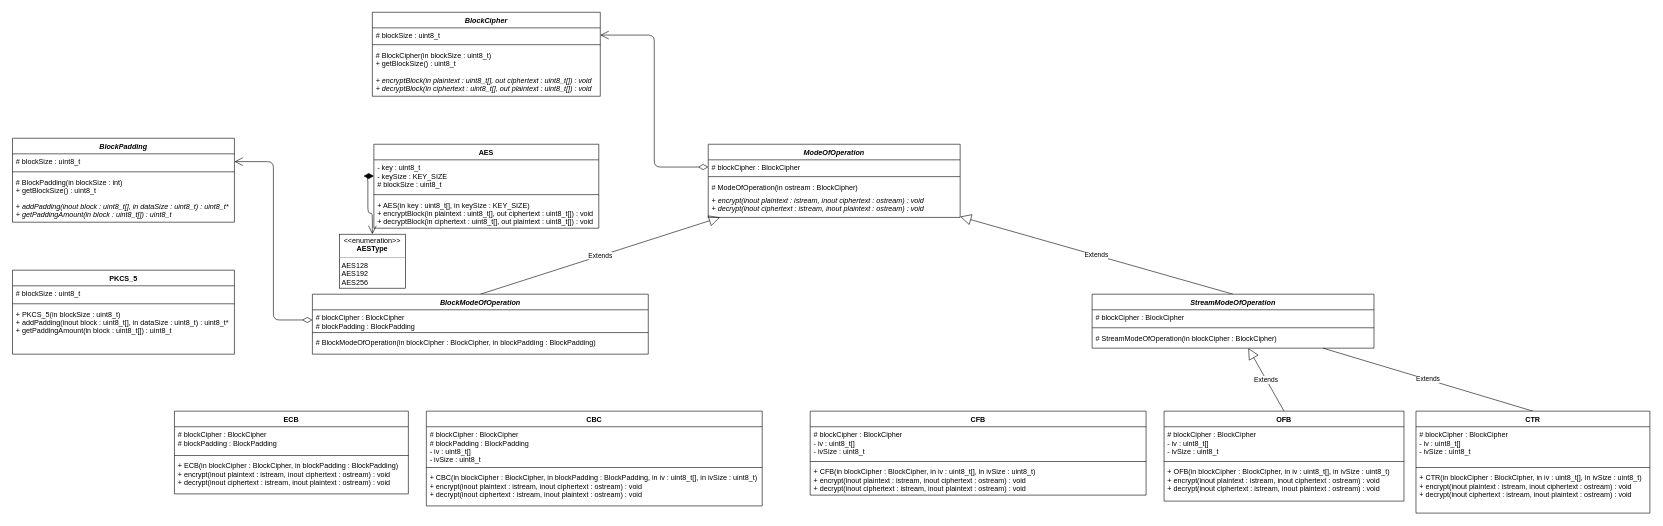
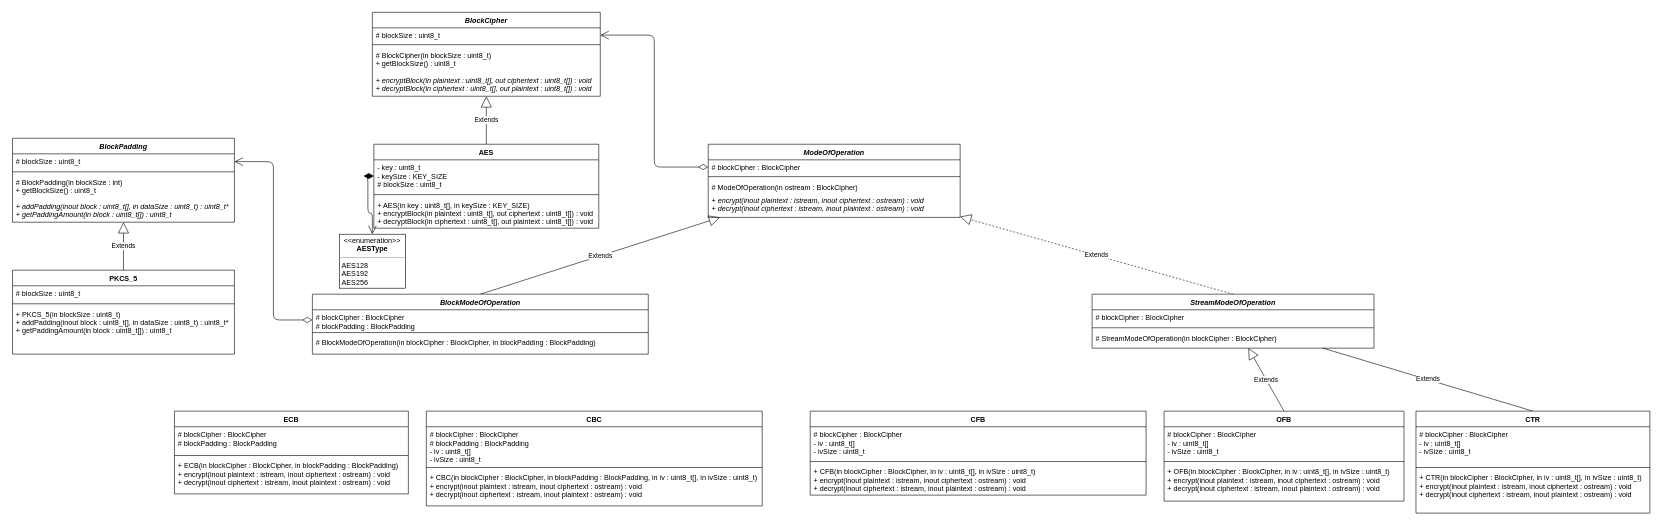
none -> (486, 126)
none -> (123, 252)
(1170, 276) -> (1170, 276)
